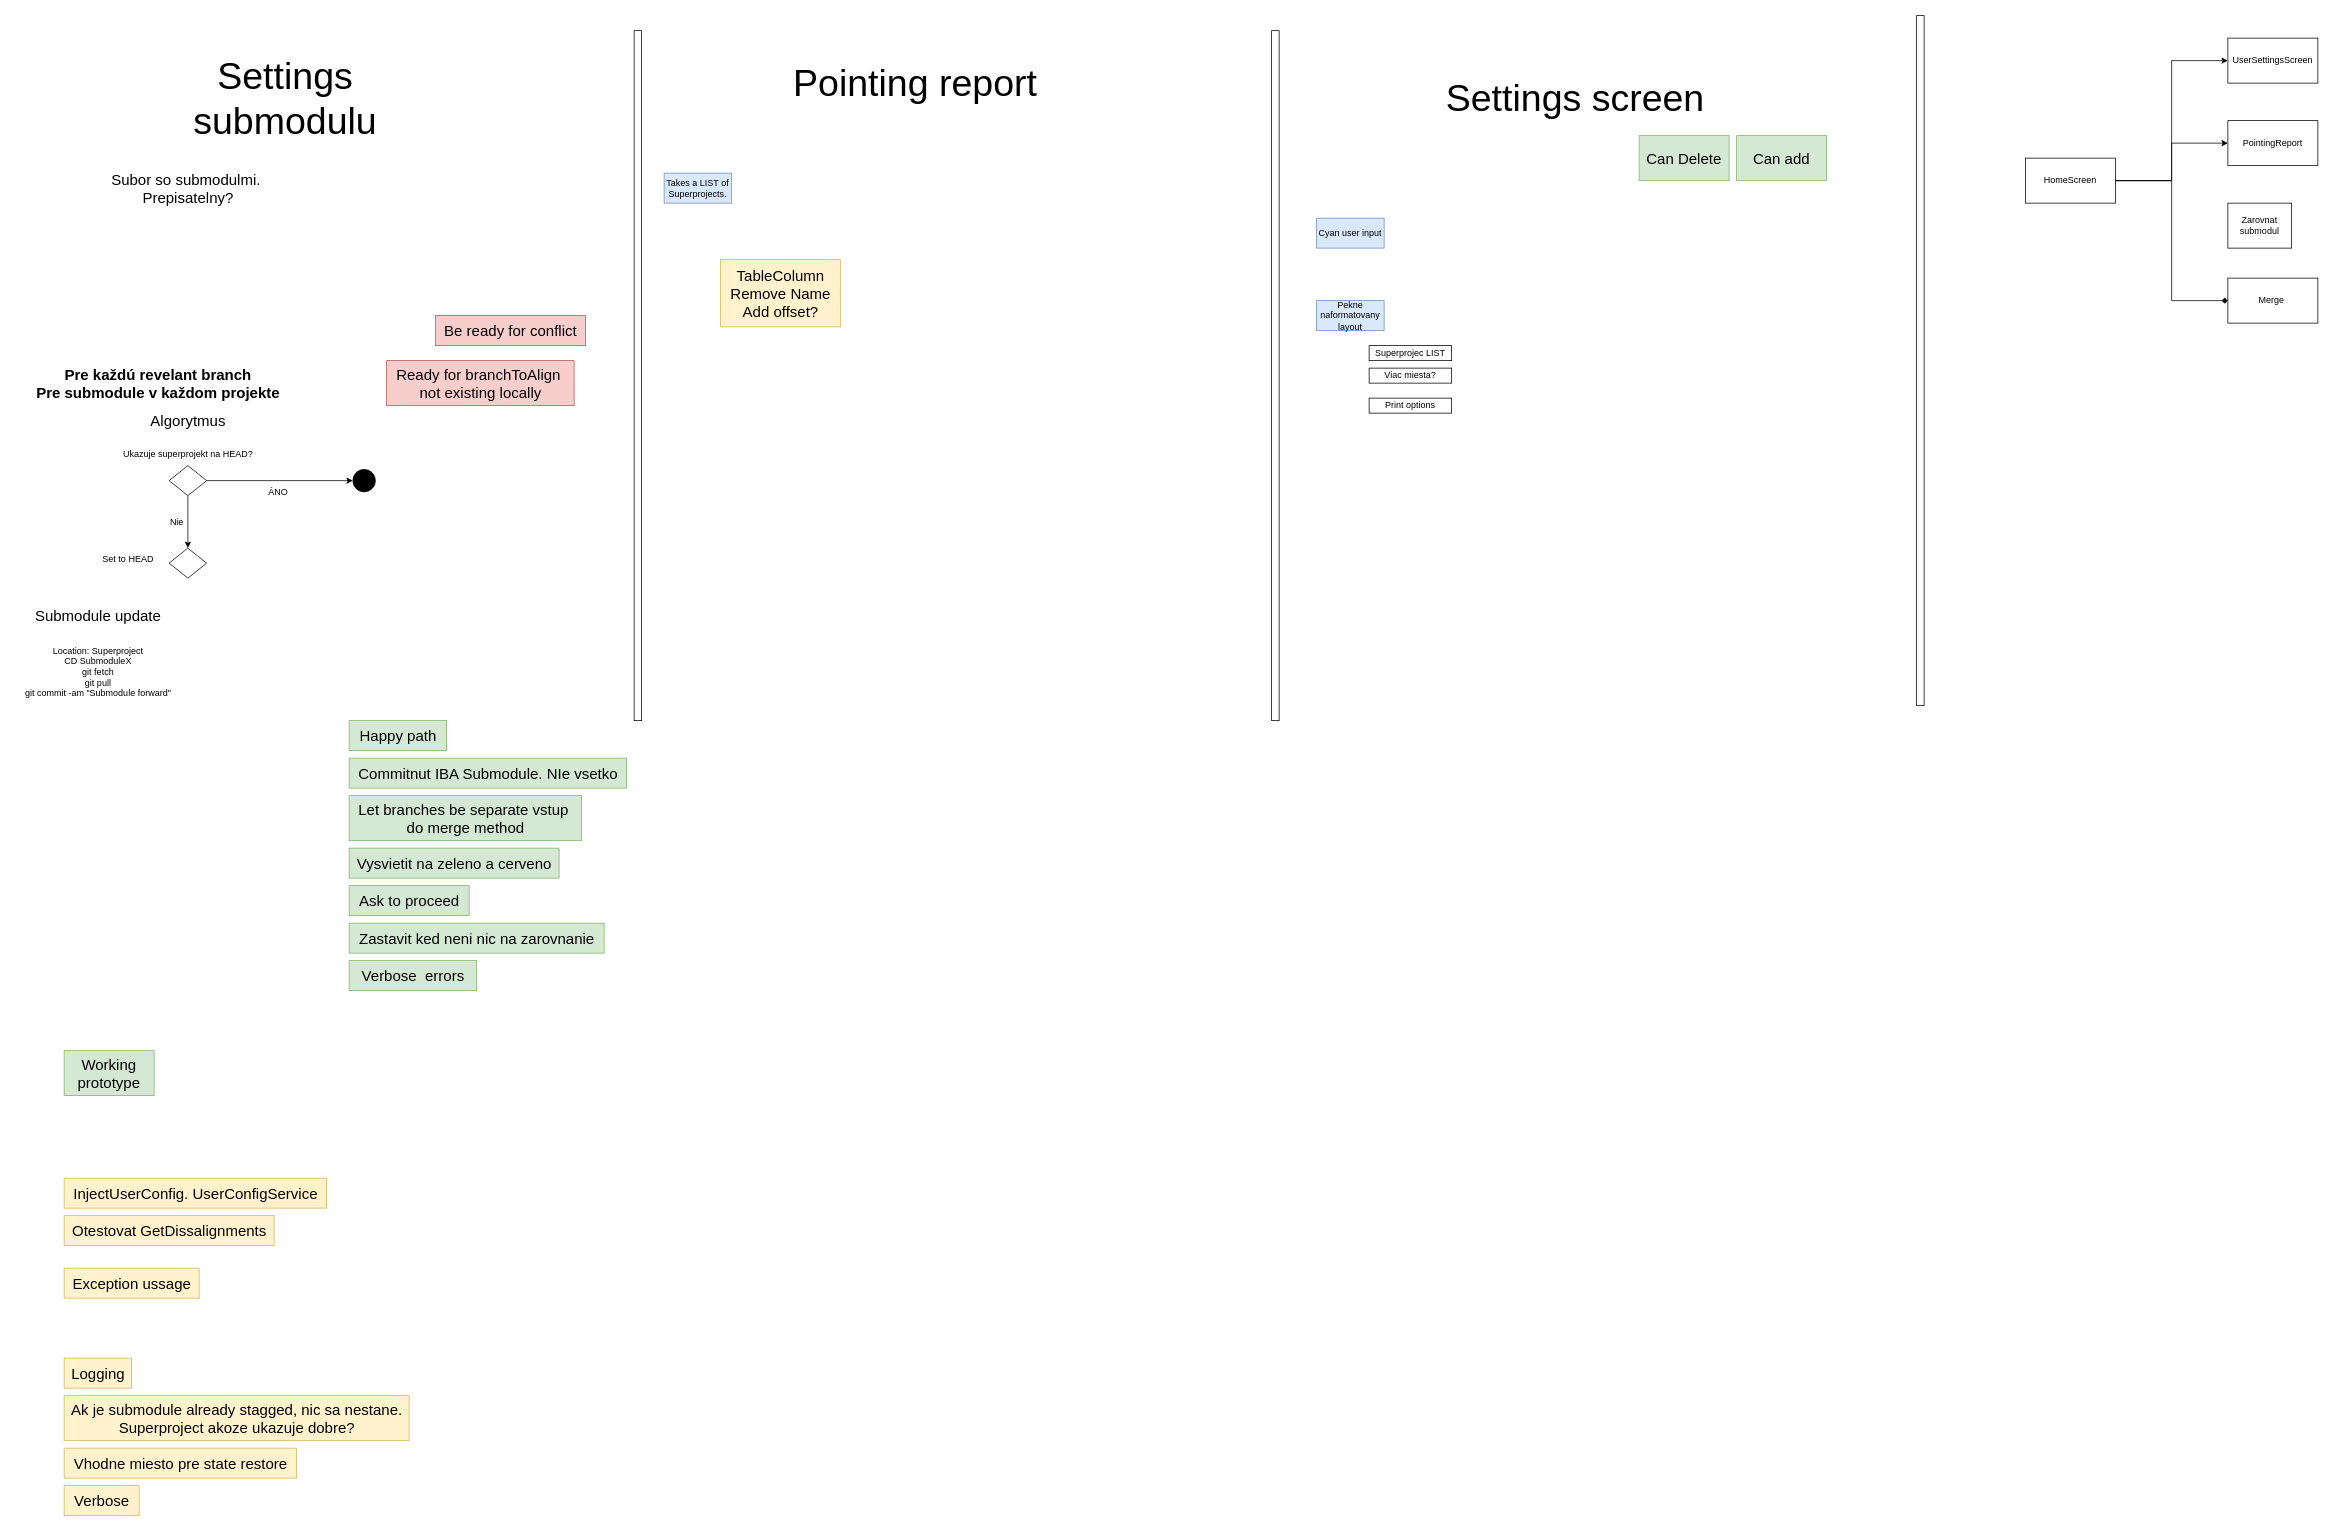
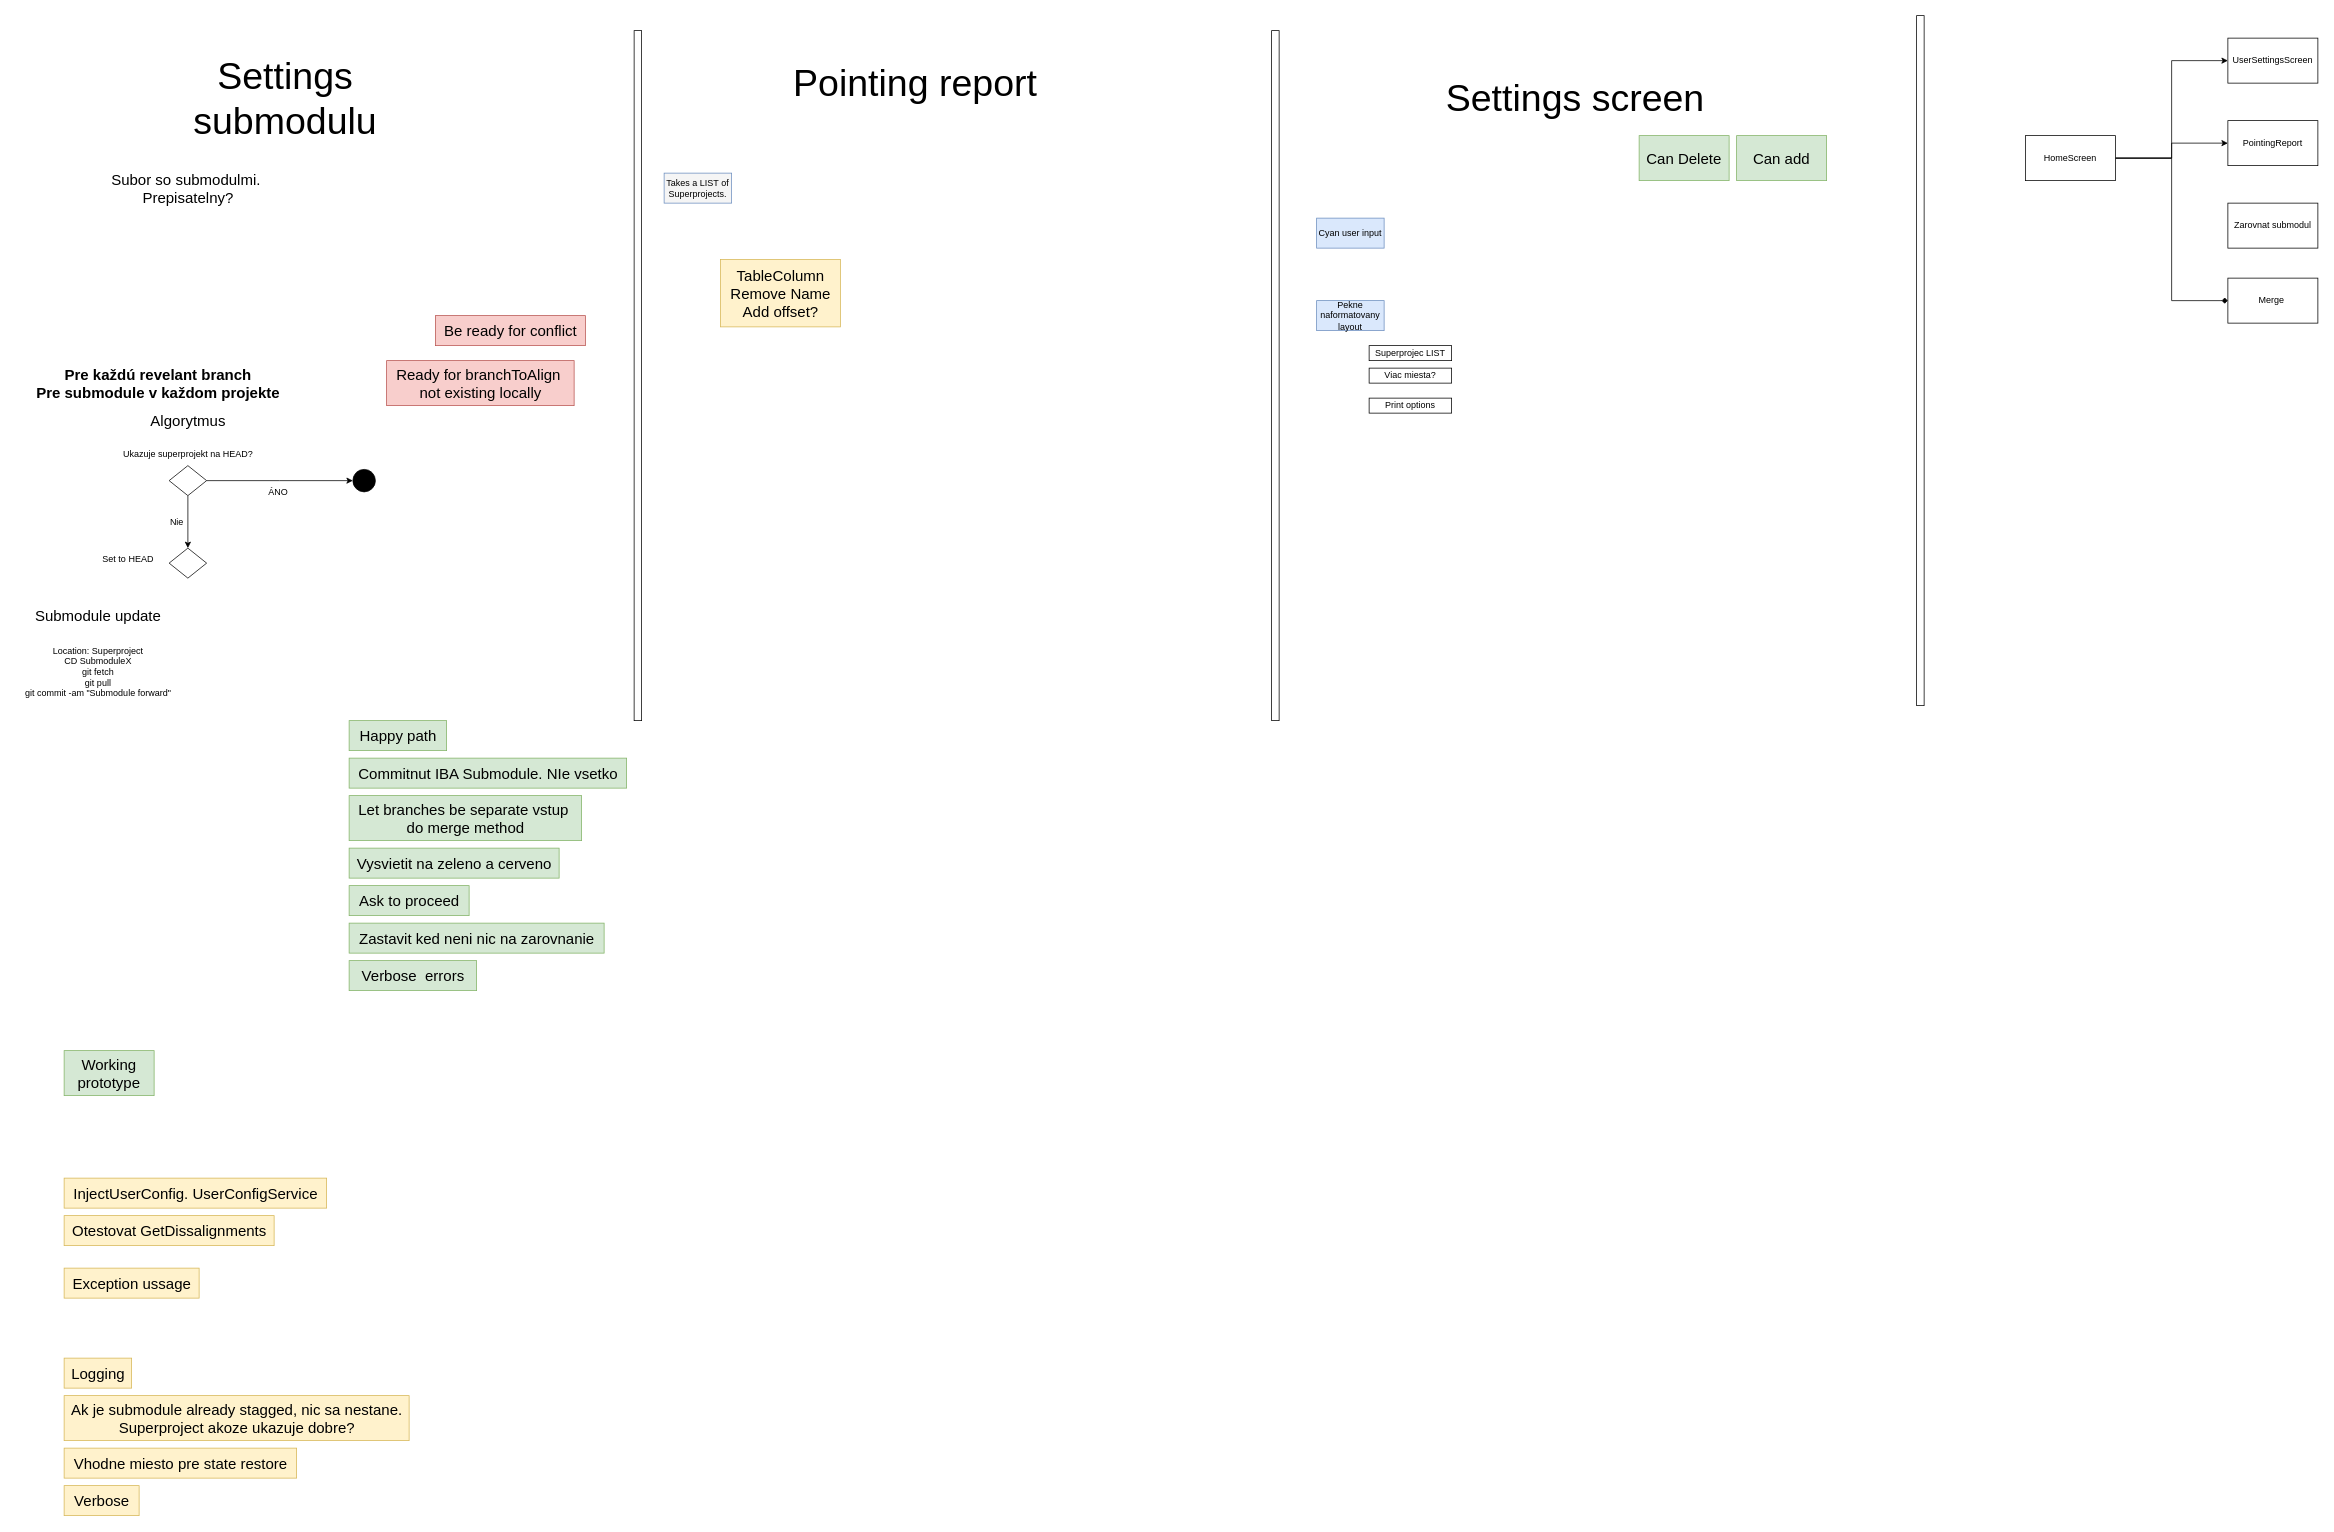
(2070, 180) -> (2070, 158)
(698, 188) -> (698, 188)
(2260, 225) -> (2273, 225)
